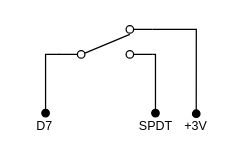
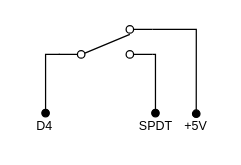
(45, 126) -> (45, 126)
(196, 126) -> (196, 126)
